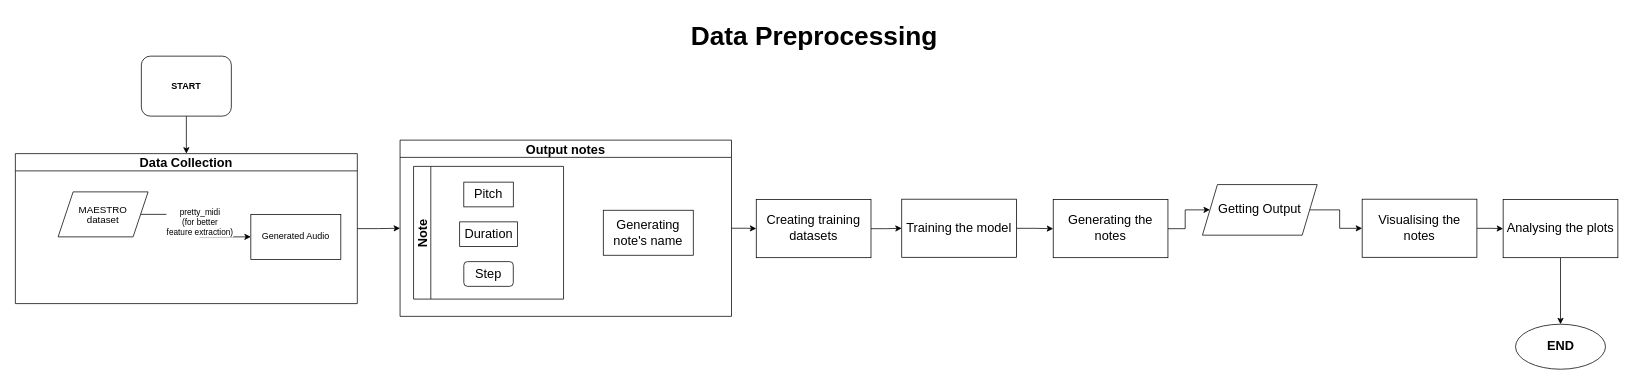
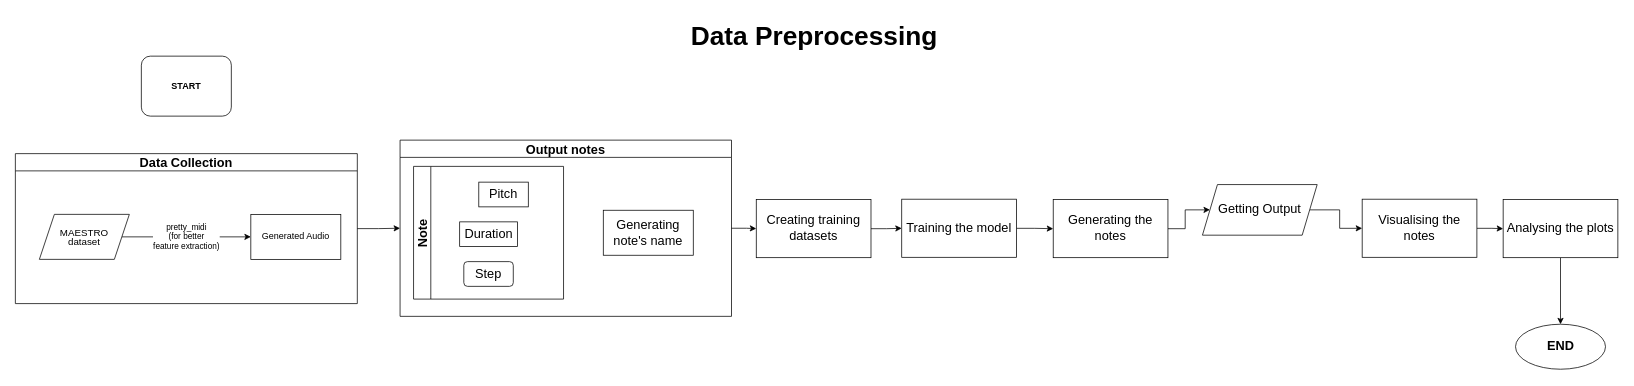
(186, 132) -> none
(489, 194) -> (504, 194)
(103, 214) -> (84, 237)
